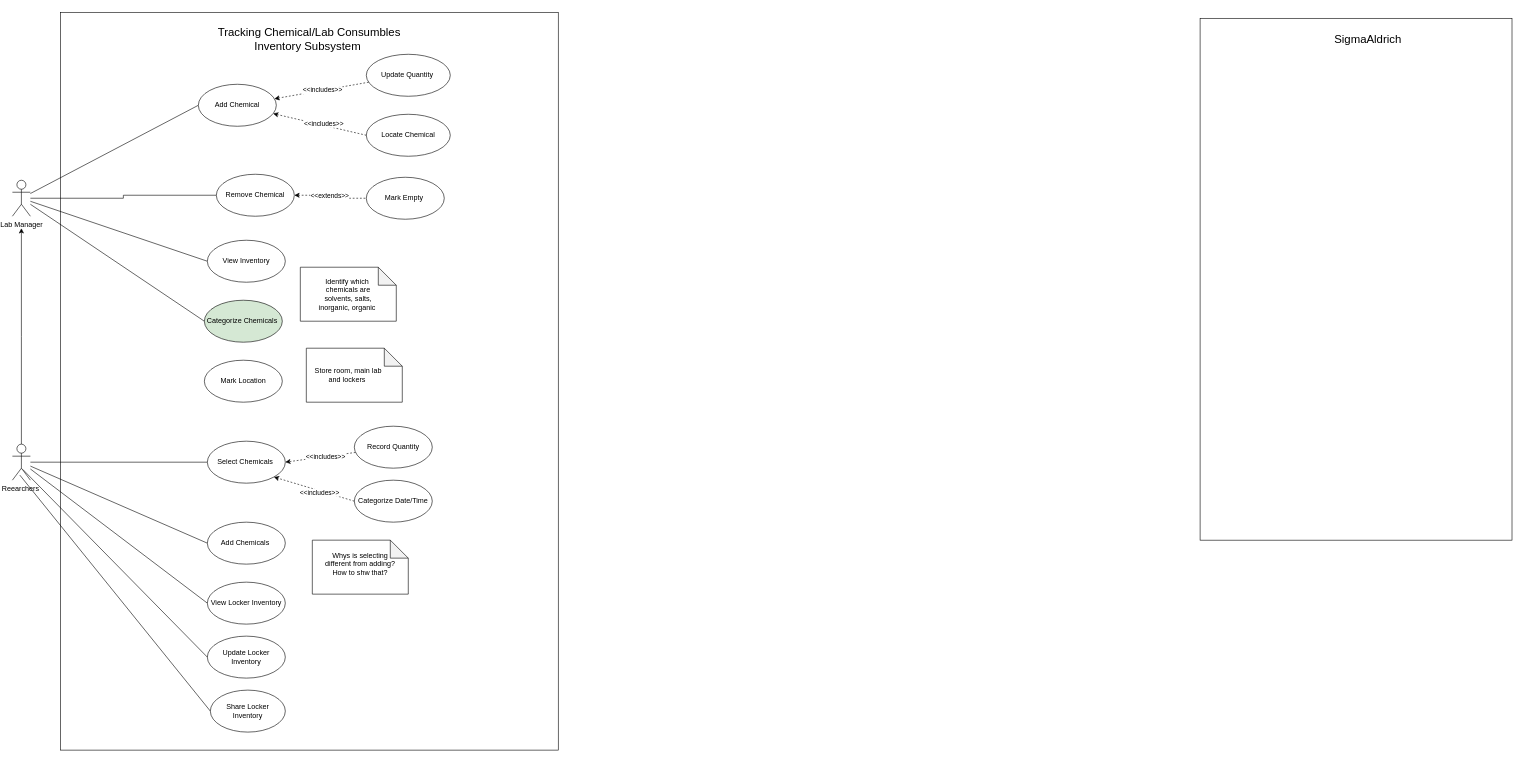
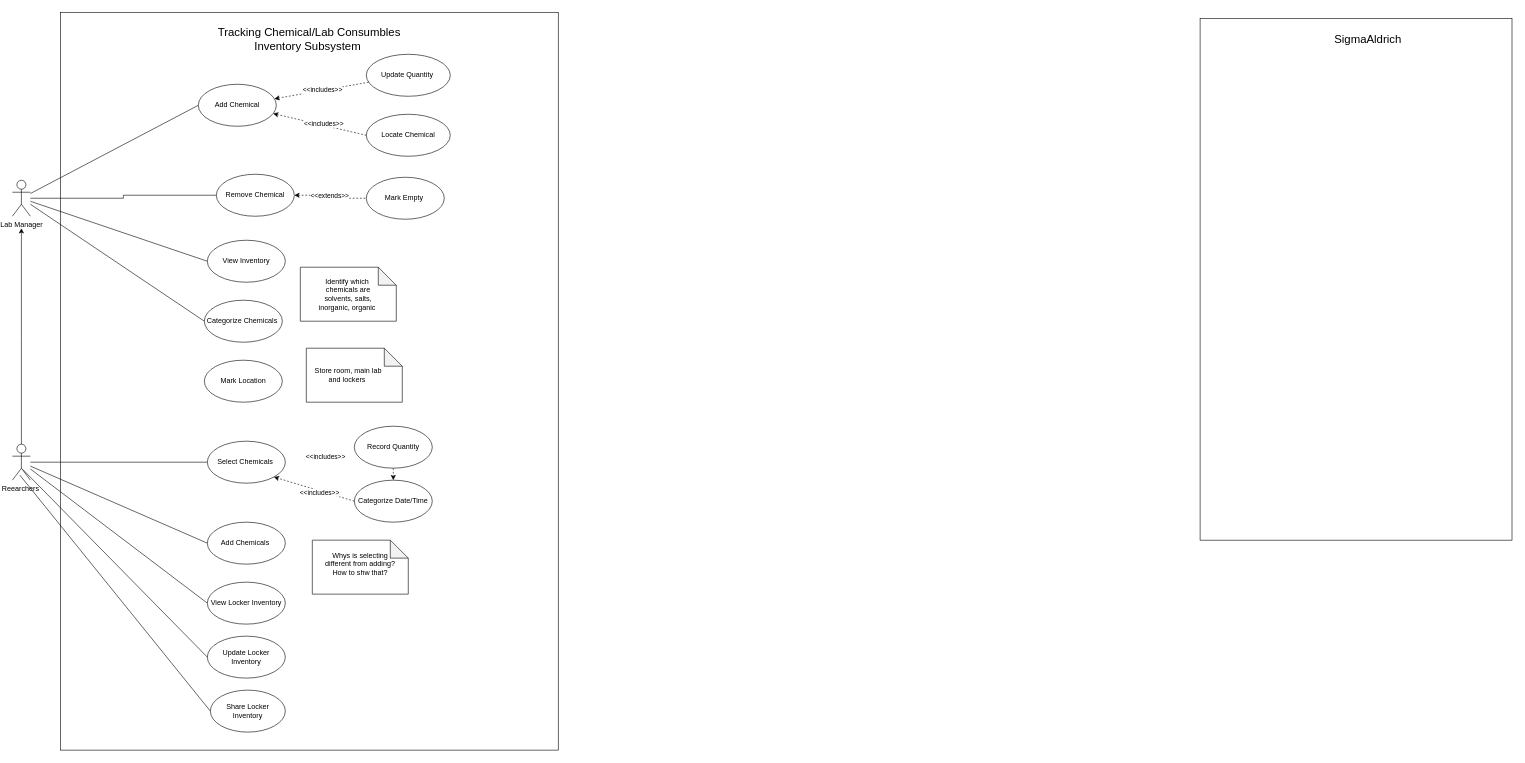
(243, 321) -> (243, 321)
(298, 461) -> (393, 474)
